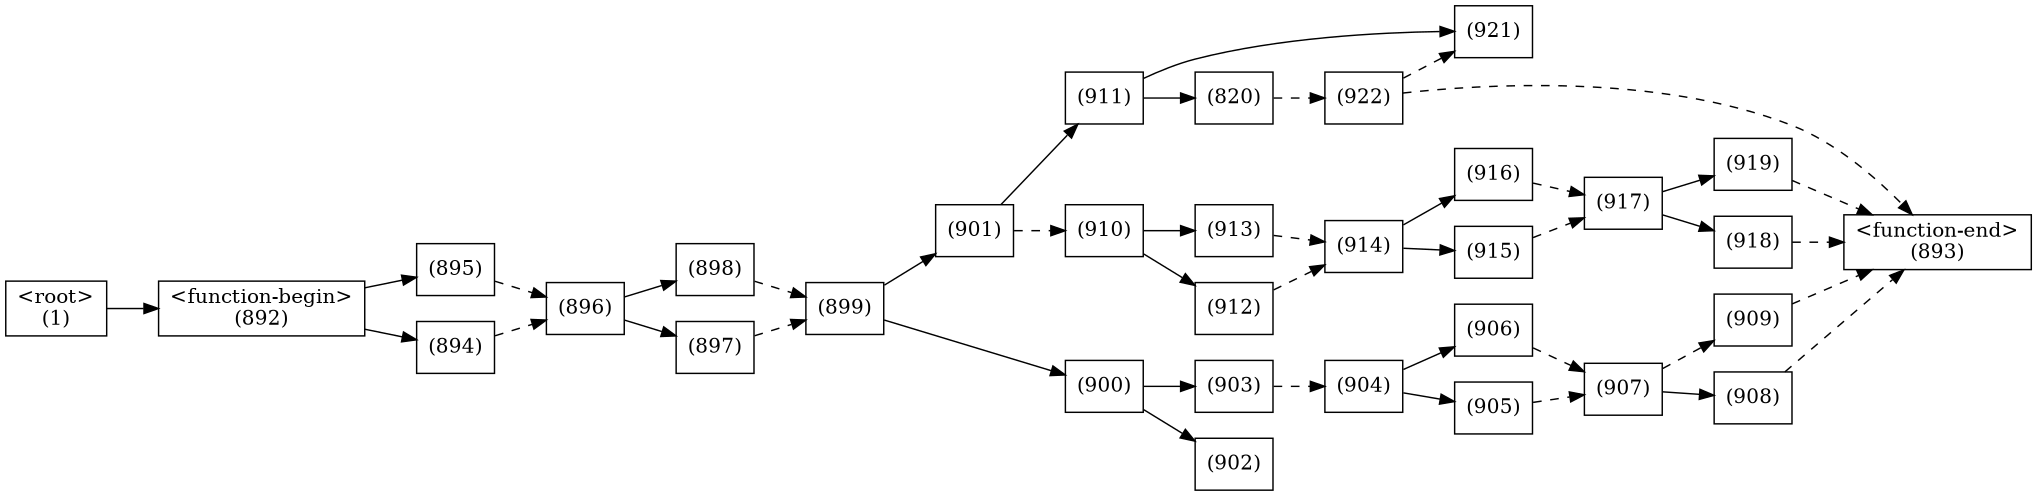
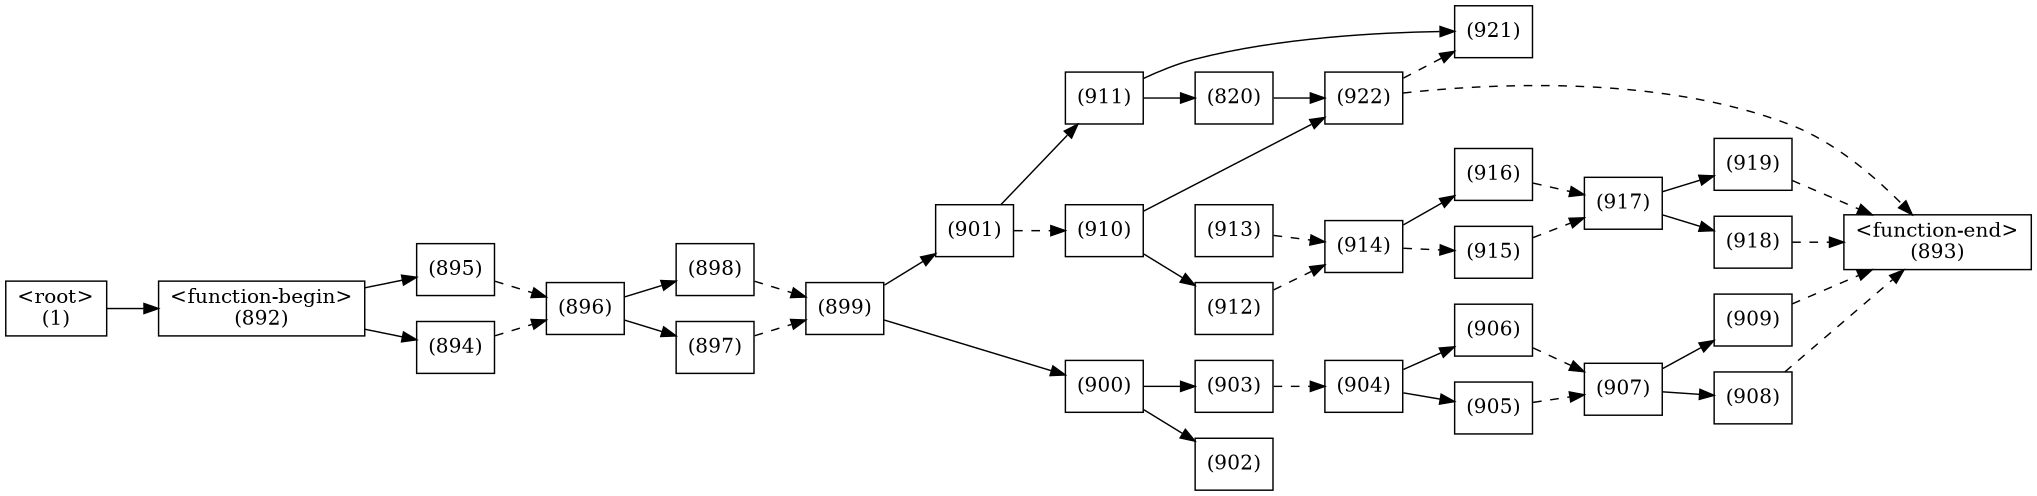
(1292, 98) -> (1292, 98)
(1162, 231) -> (1228, 168)
(1422, 249) -> (1422, 249)
(1682, 358) -> (1682, 358)
